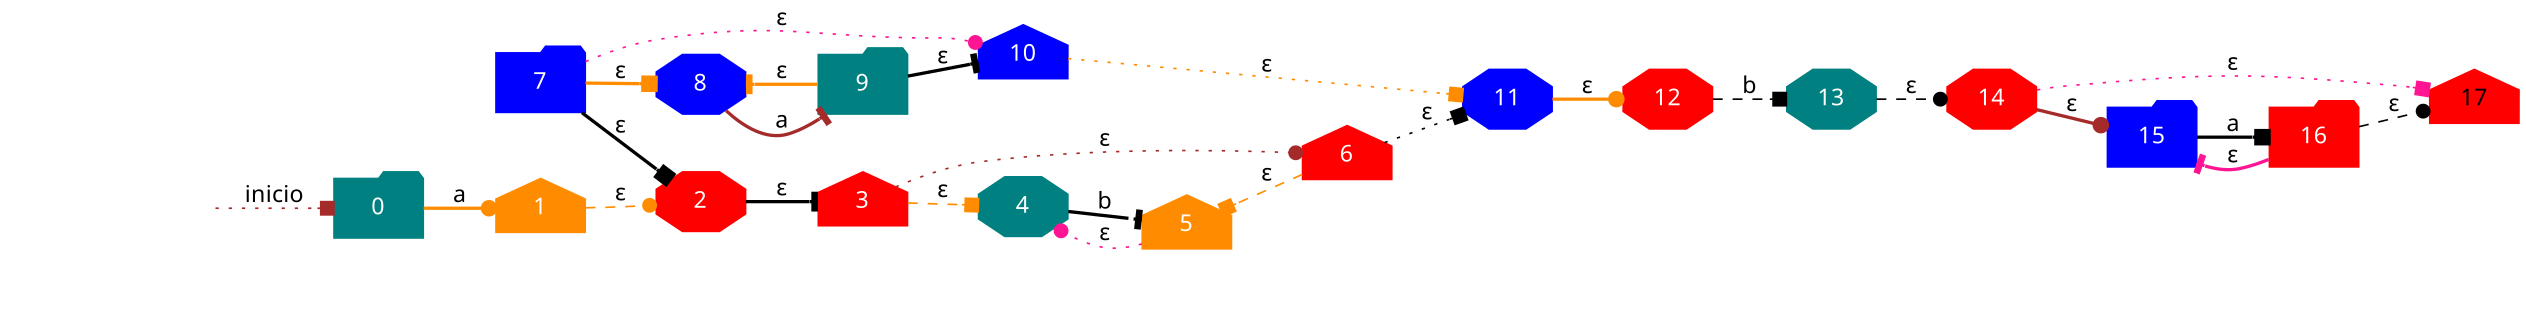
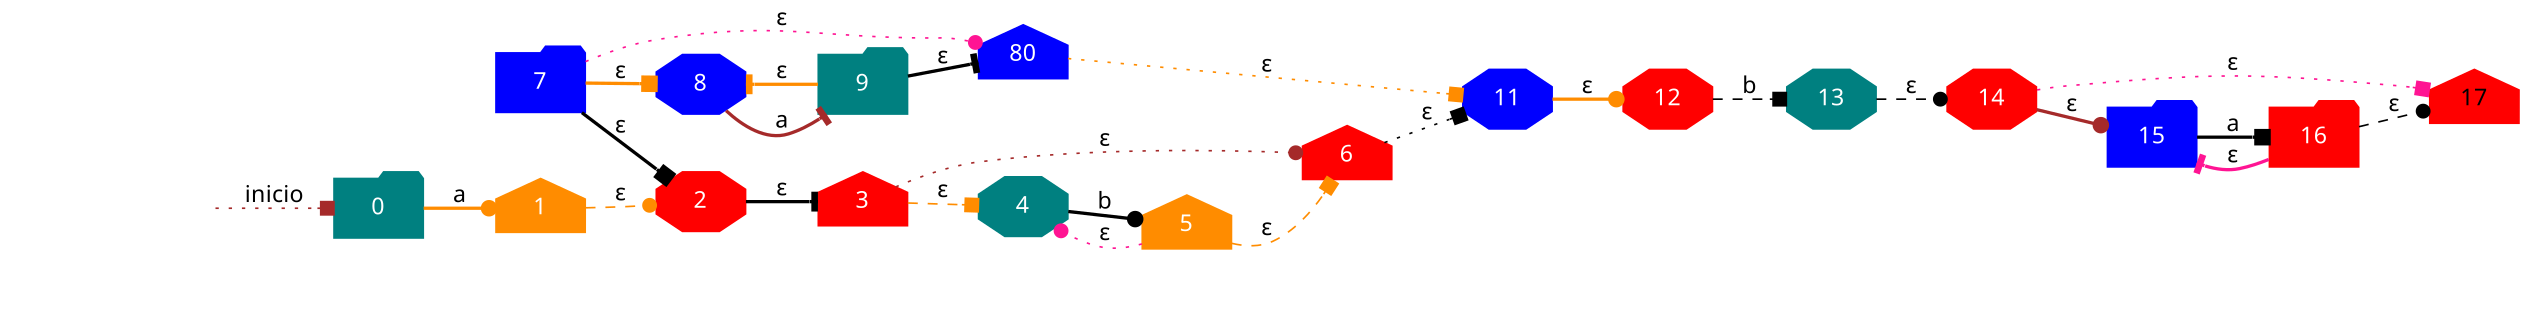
(1023, 55) -> (1023, 55)
(1269, 189) -> (1285, 234)
(1098, 215) -> (1098, 215)
